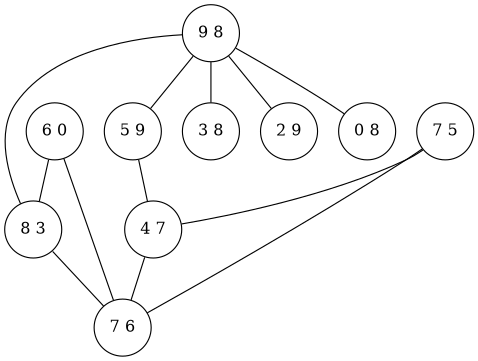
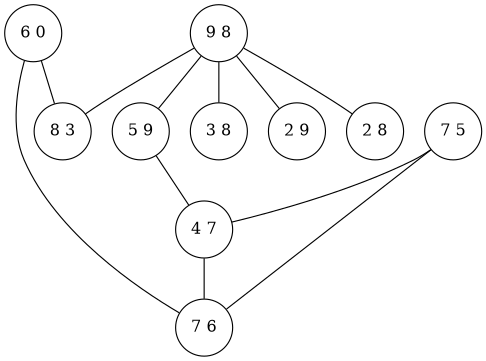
(367, 131) -> (375, 131)
(78, 279) -> none
